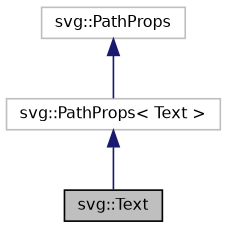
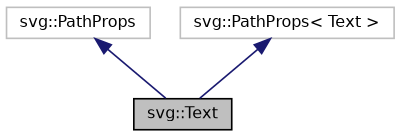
(113, 77) -> (137, 74)
